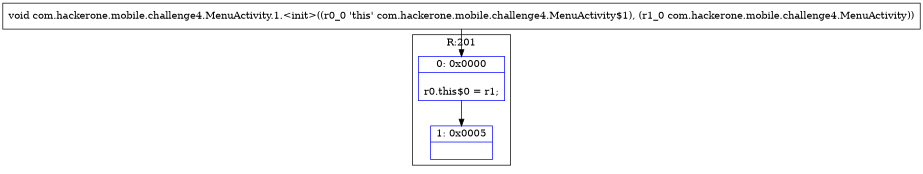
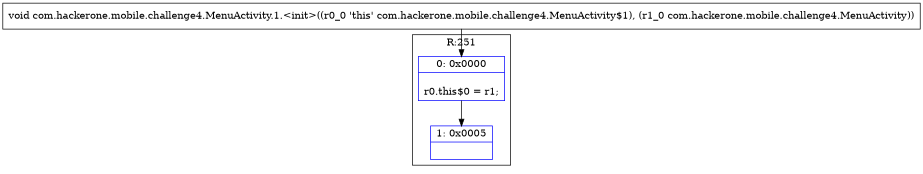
(462, 43) -> (462, 43)
